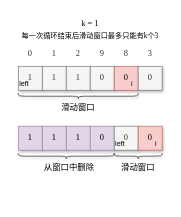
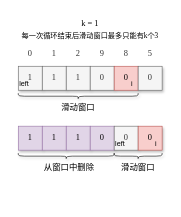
(150, 54) -> (150, 54)
